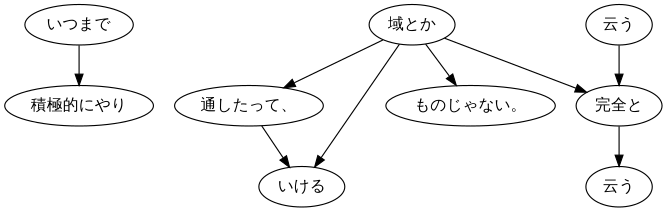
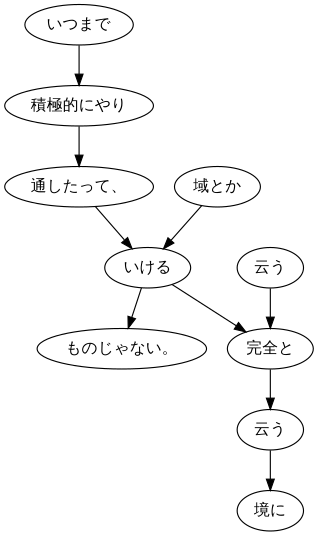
(437, 60) -> (137, 303)
(339, 61) -> (79, 141)
(510, 63) -> (204, 305)
none -> (270, 511)
